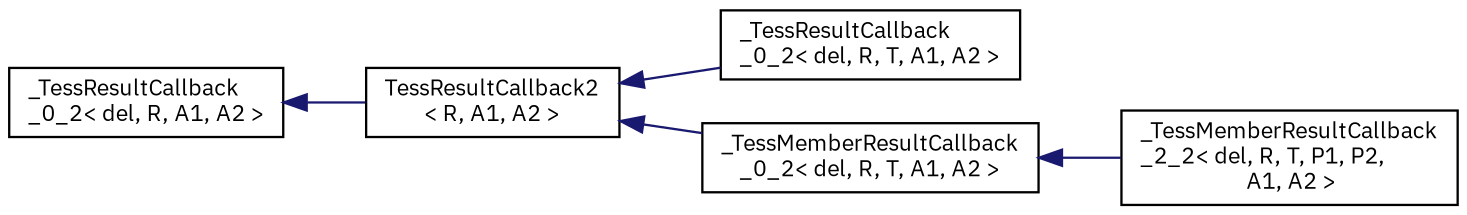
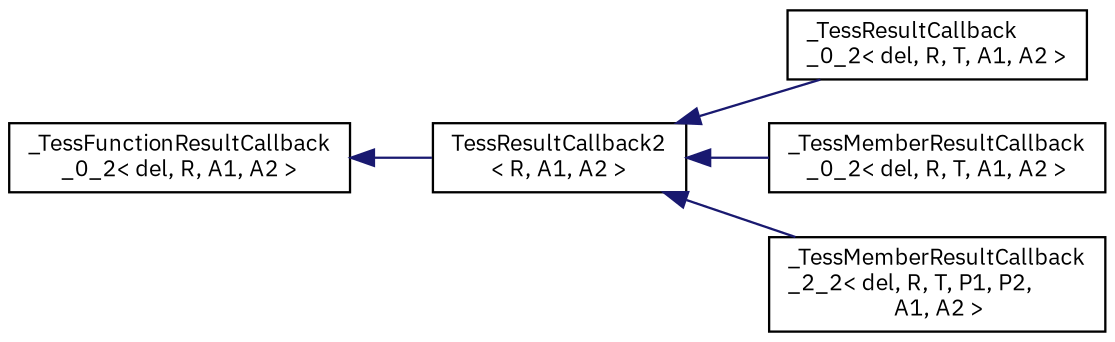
(146, 102) -> (180, 158)
(1092, 158) -> (741, 218)
